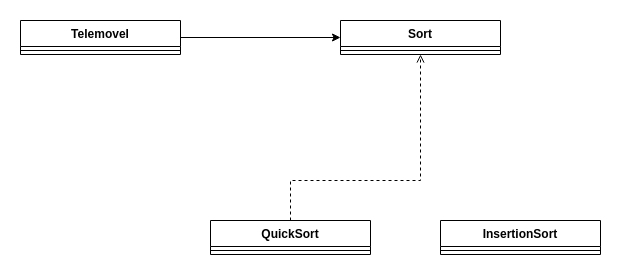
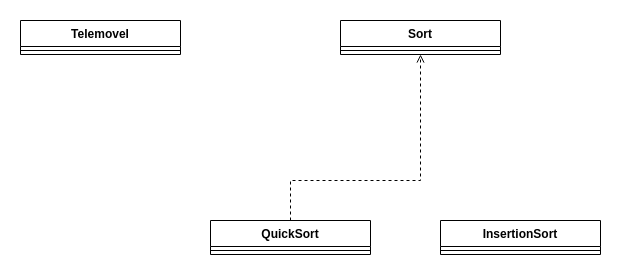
(257, 38) -> none
